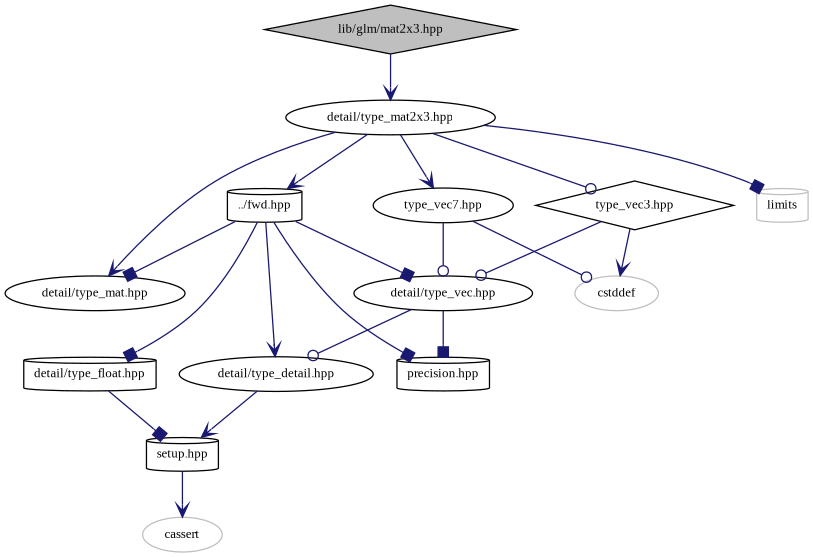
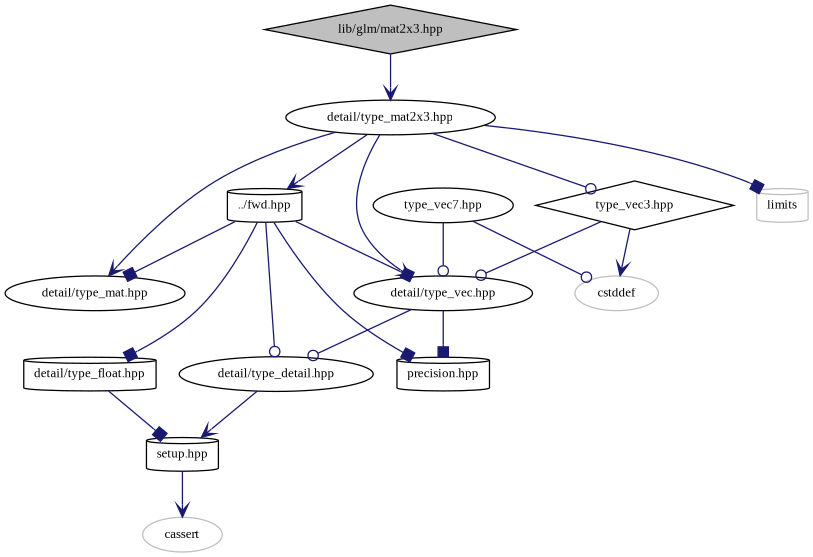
(413, 156) -> (357, 209)
(270, 284) -> (270, 284)
